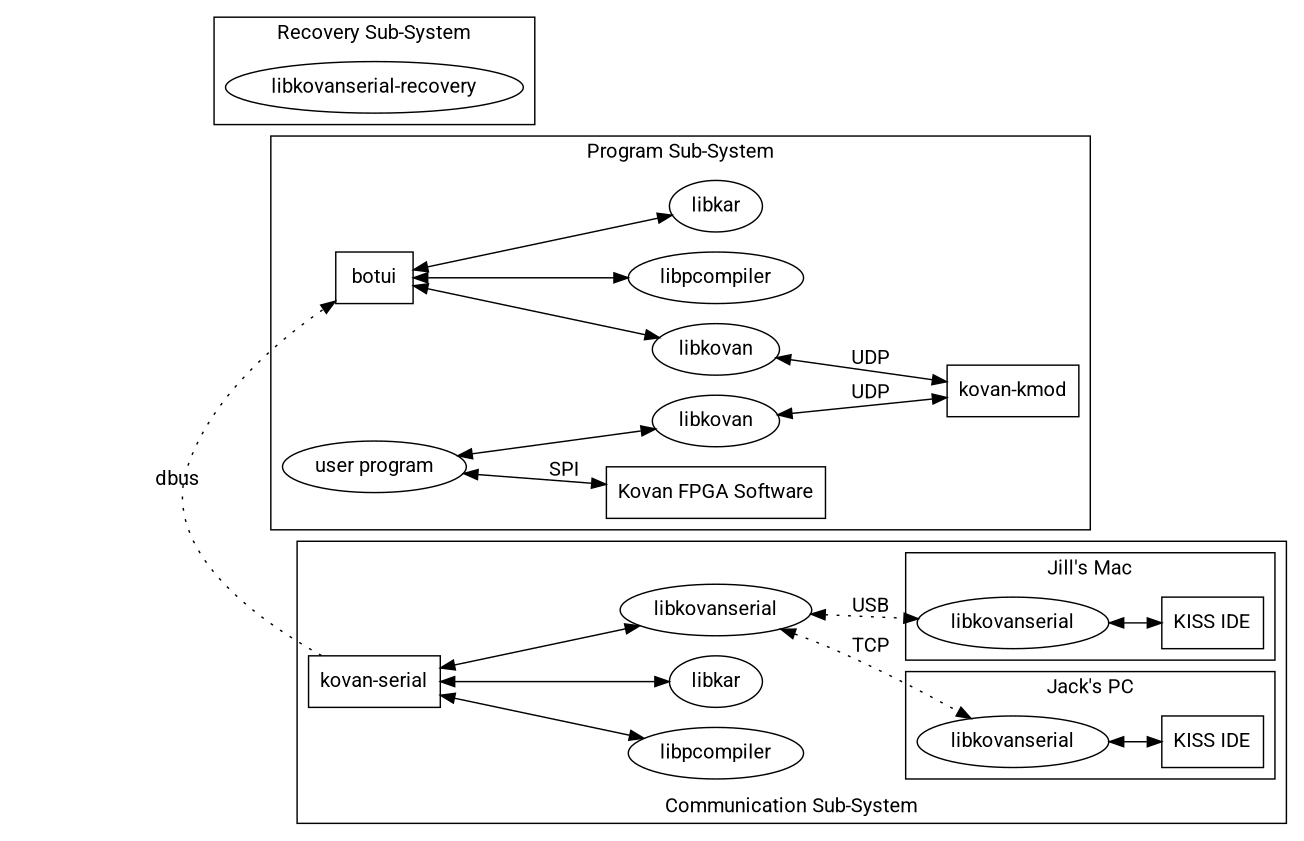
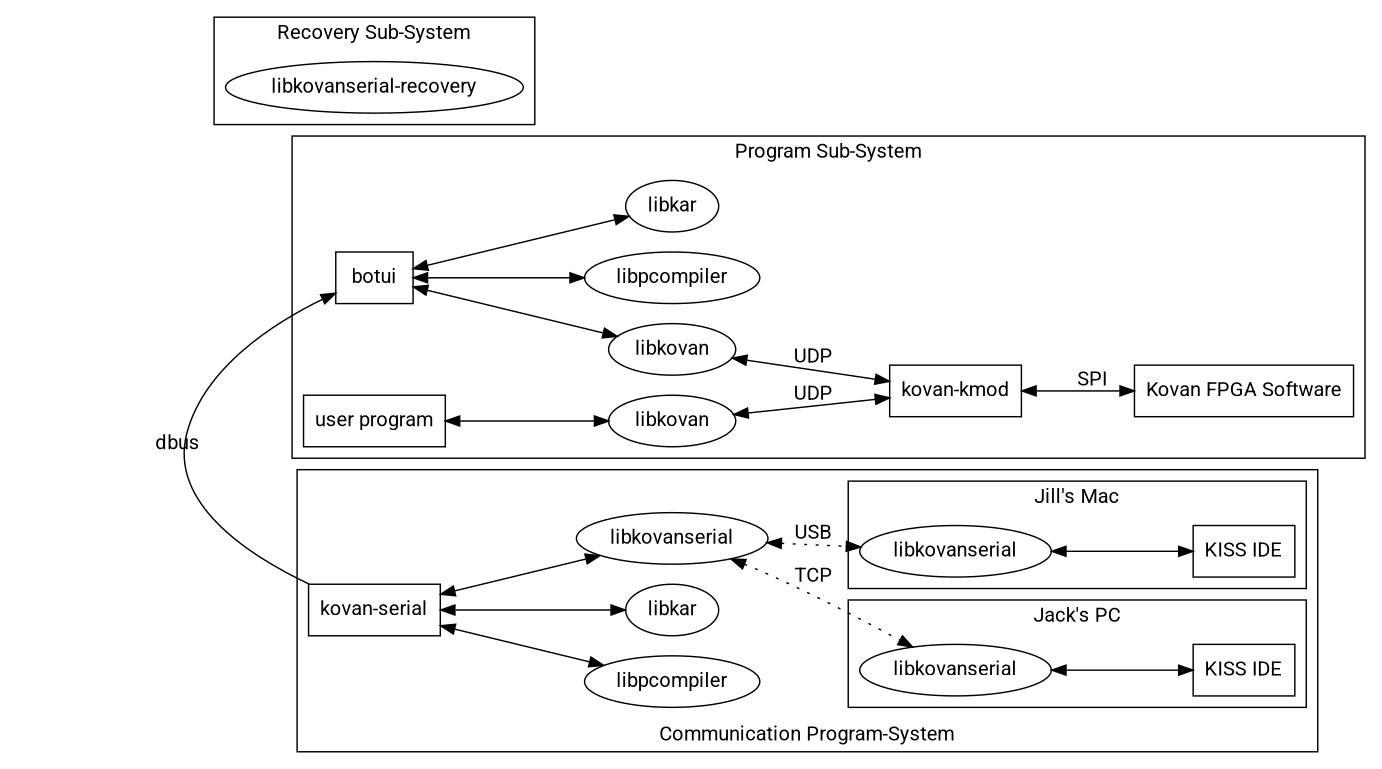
(374, 467) -> (374, 421)
(535, 479) -> (1078, 391)
(184, 486) -> (186, 440)
(792, 807) -> (807, 735)
